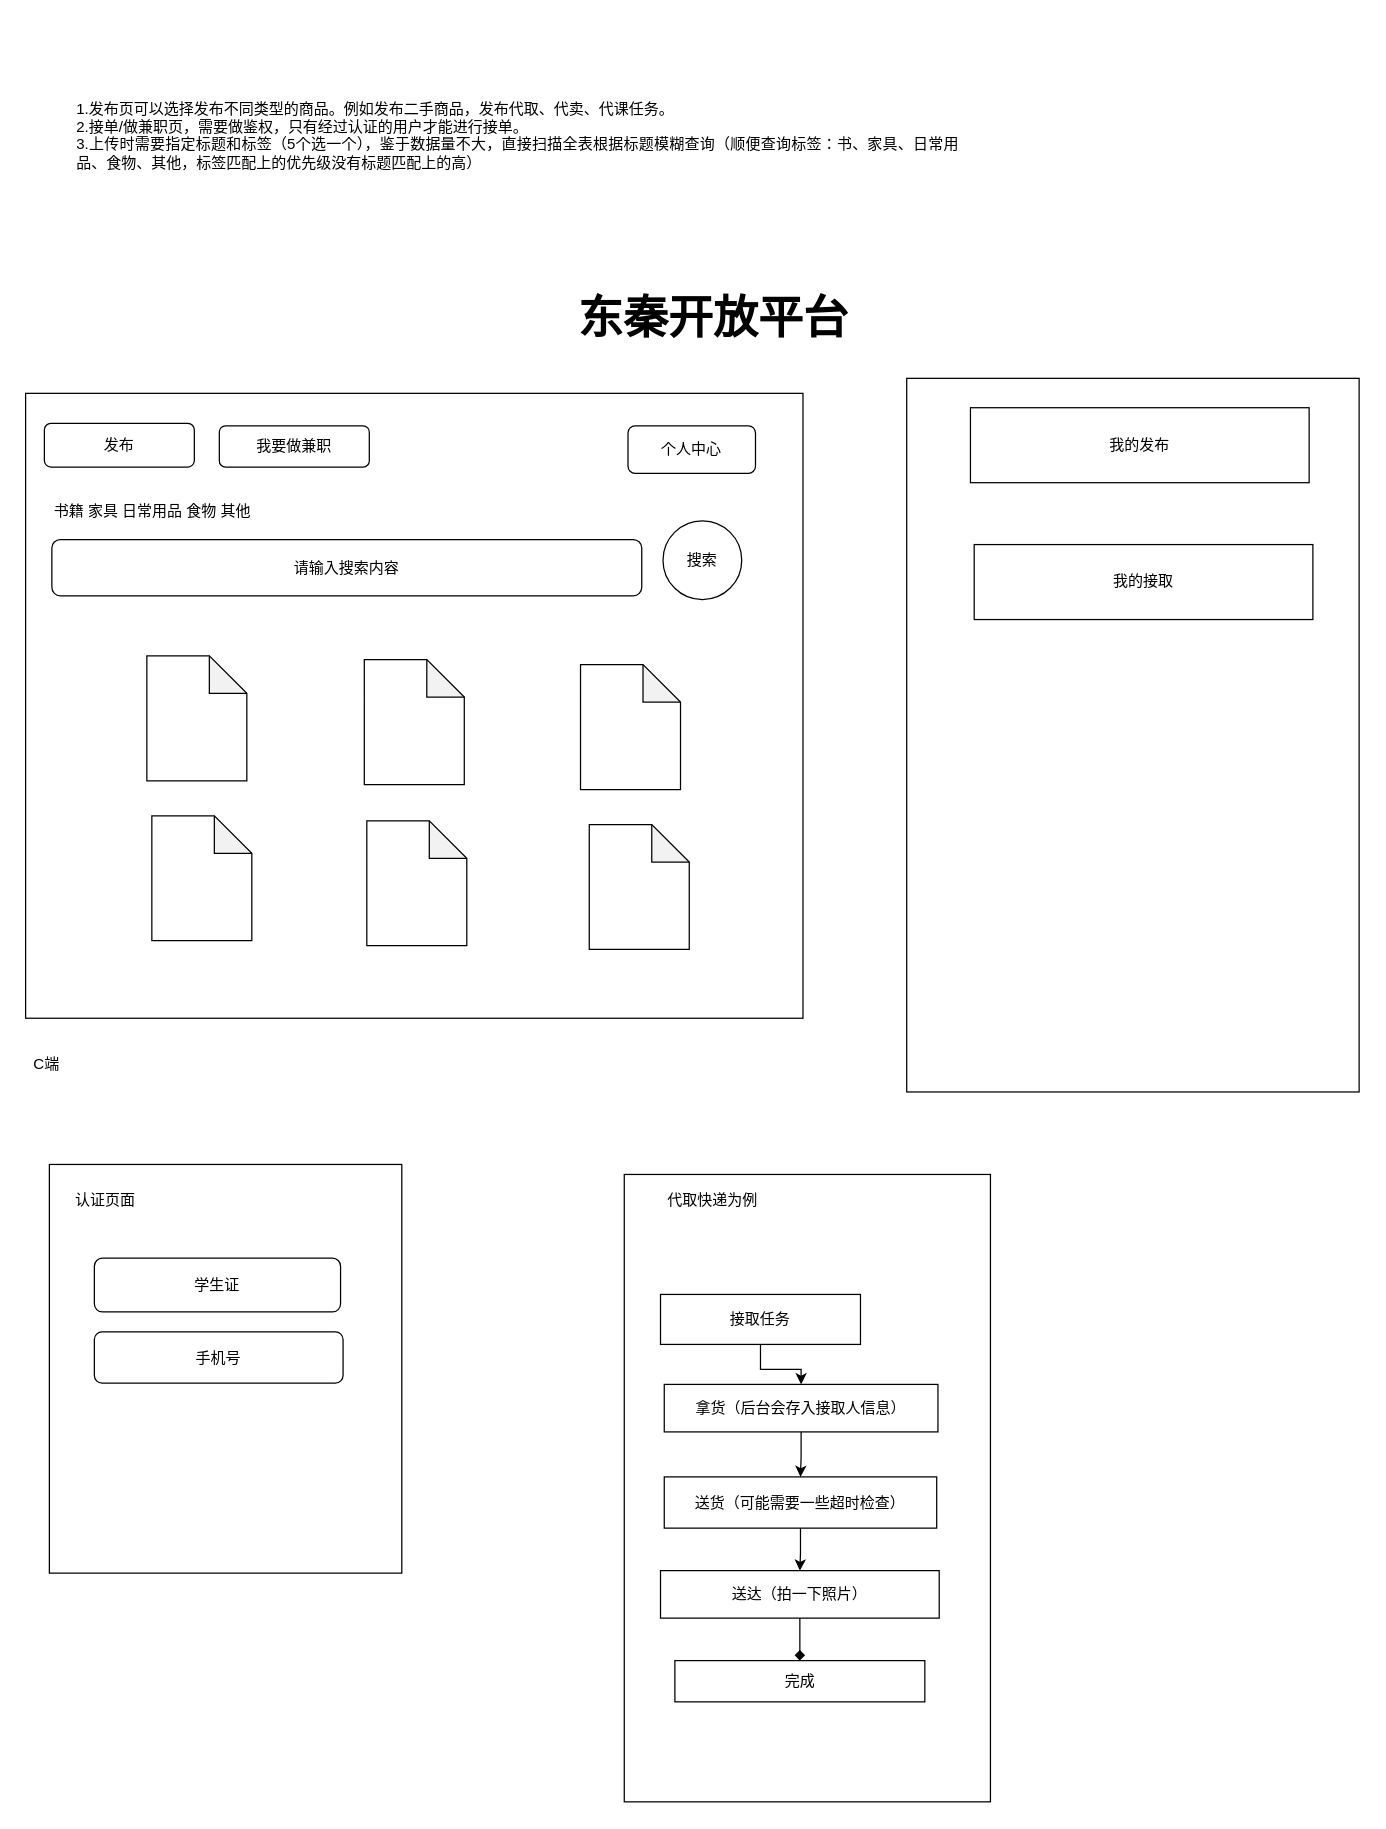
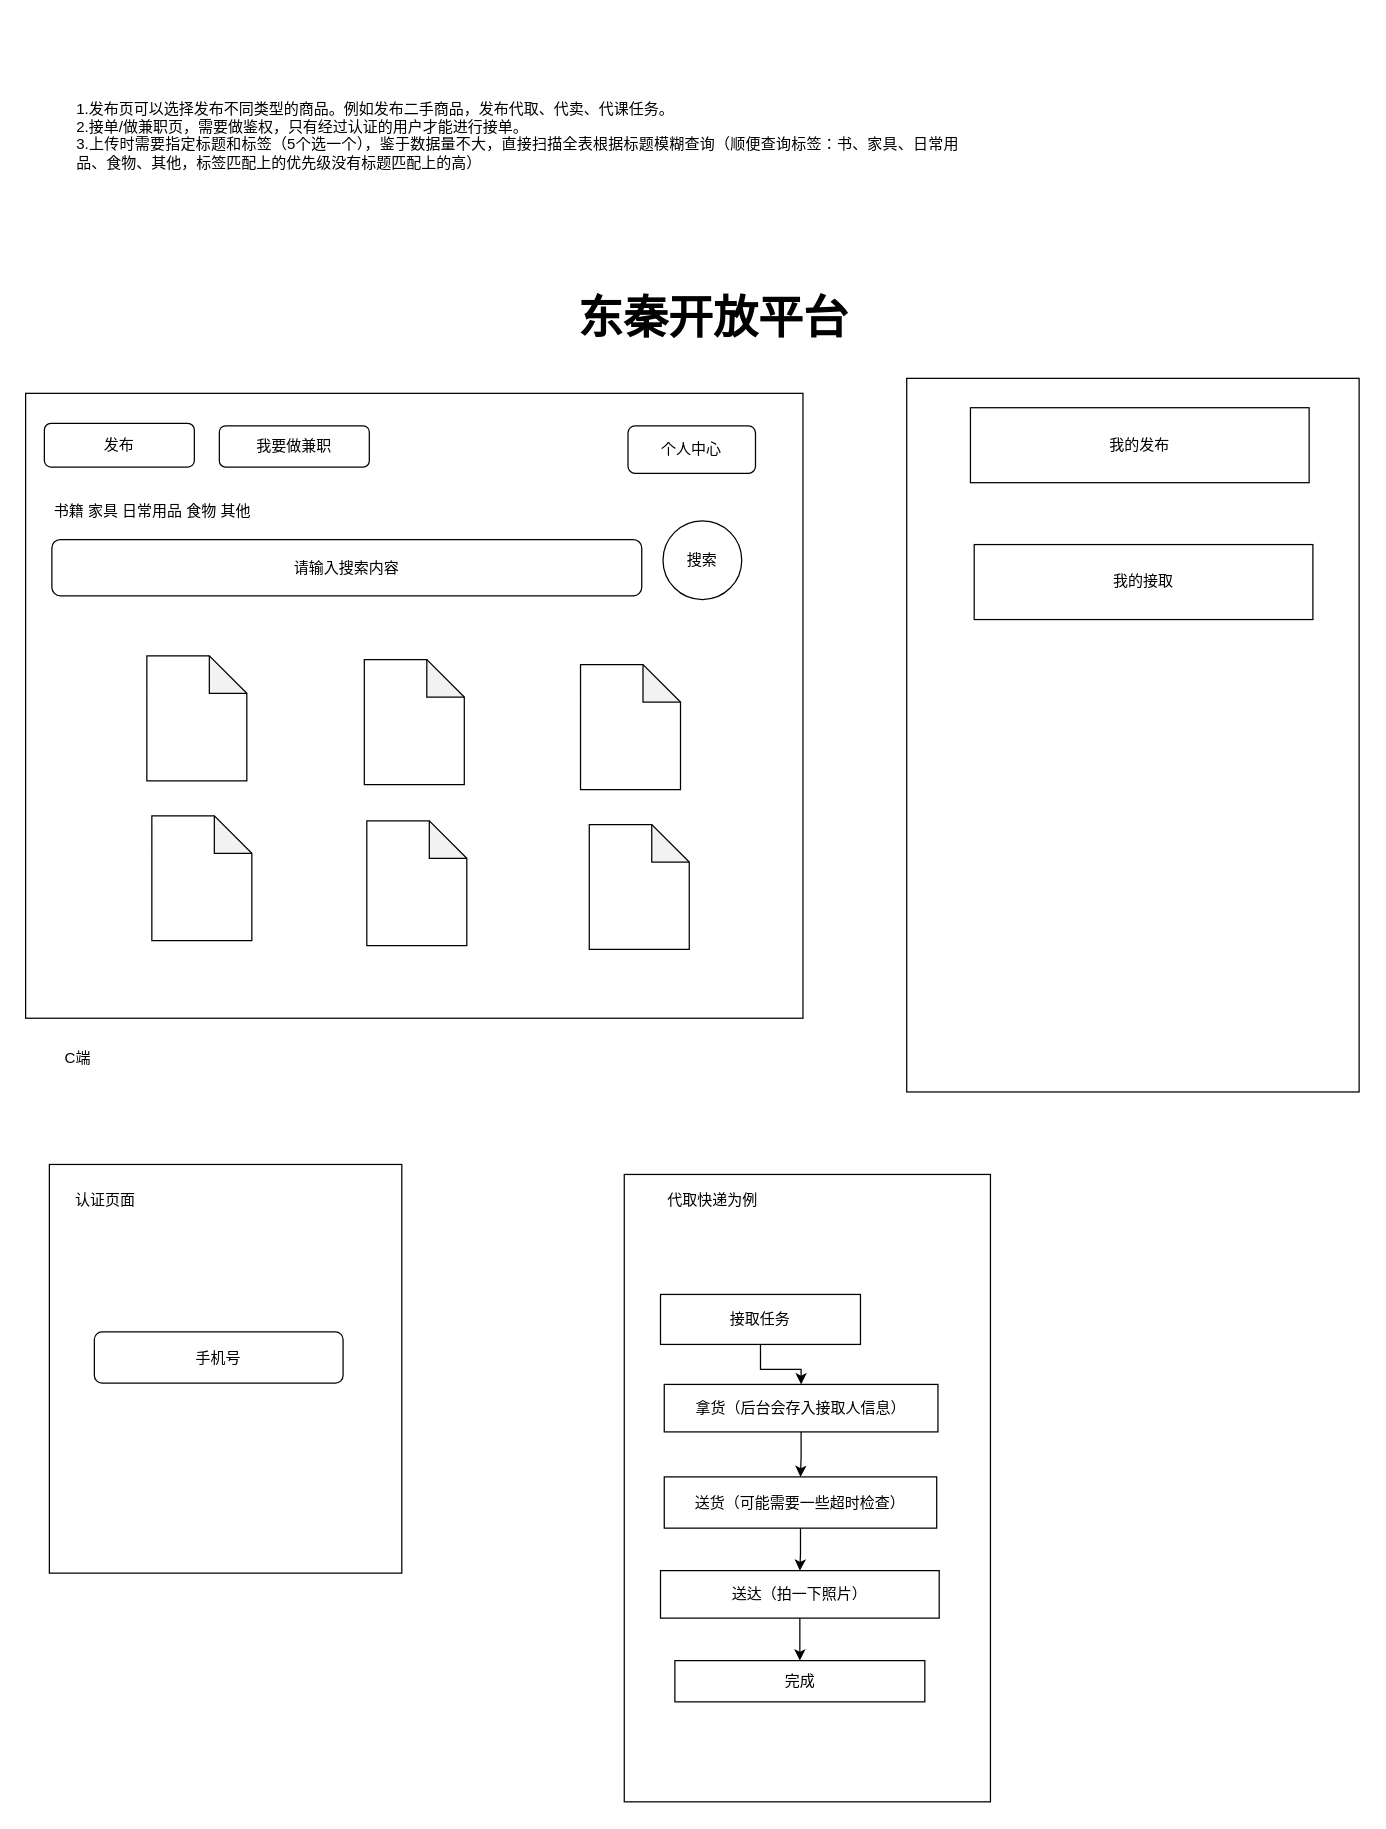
(47, 1064) -> (78, 1058)
(218, 1285) -> none
(800, 1650) -> (800, 1651)
